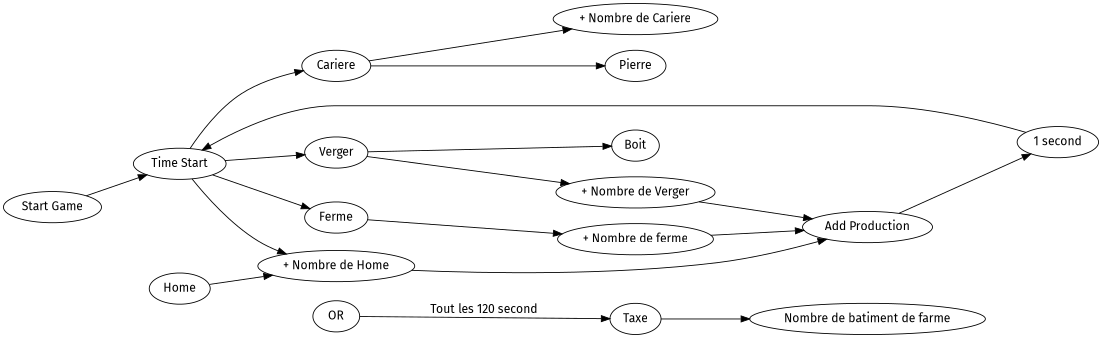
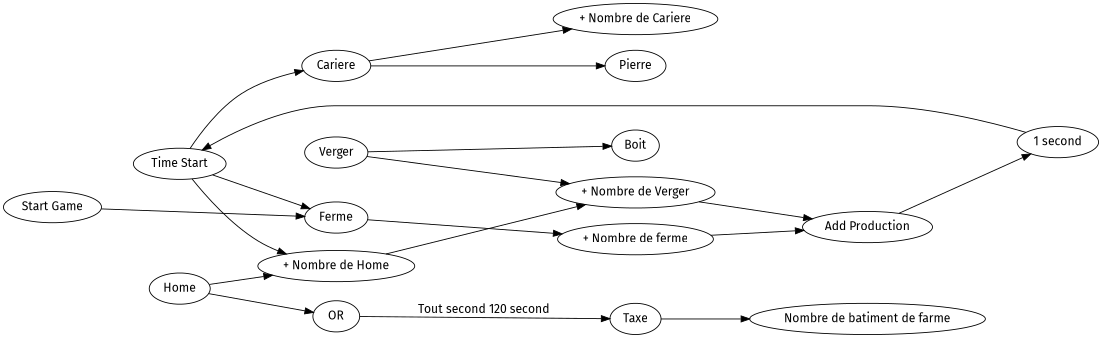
(261, 158) -> none
(112, 187) -> (199, 212)
(616, 271) -> (472, 233)
none -> (257, 302)
(484, 310) -> (484, 310)
